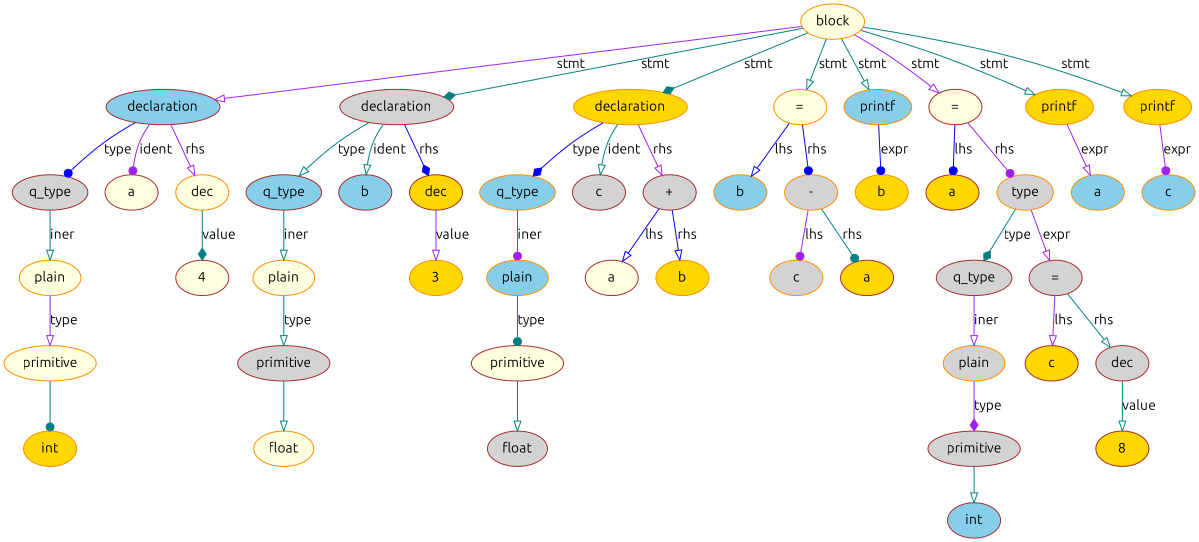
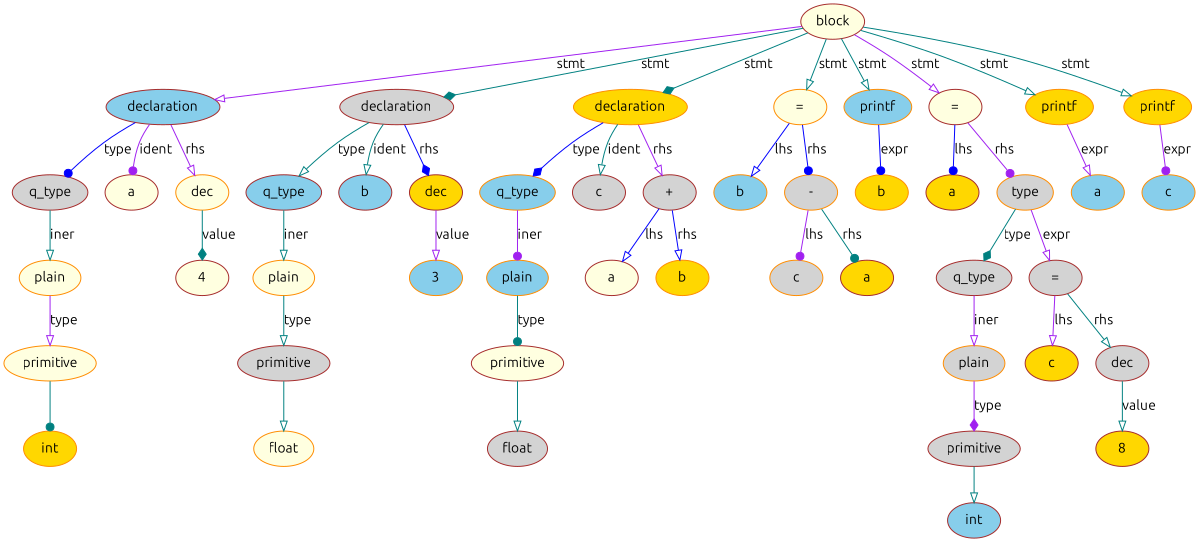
(833, 22) -> (833, 22)
(436, 278) -> (436, 278)
